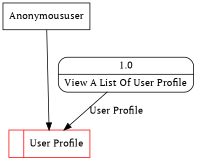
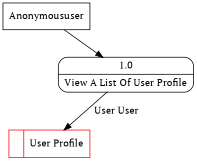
(48, 76) -> (81, 41)
(117, 111) -> (117, 111)
